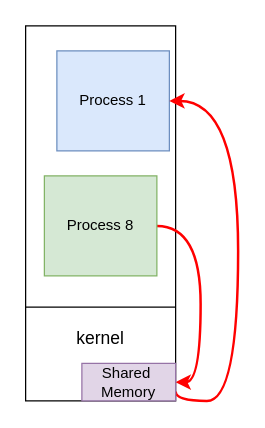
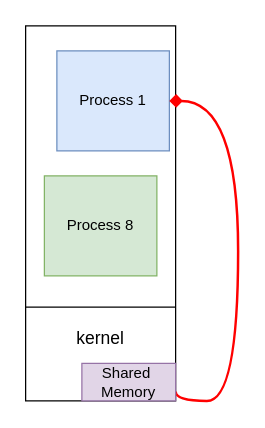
(182, 101) -> (182, 101)
(200, 294) -> none
